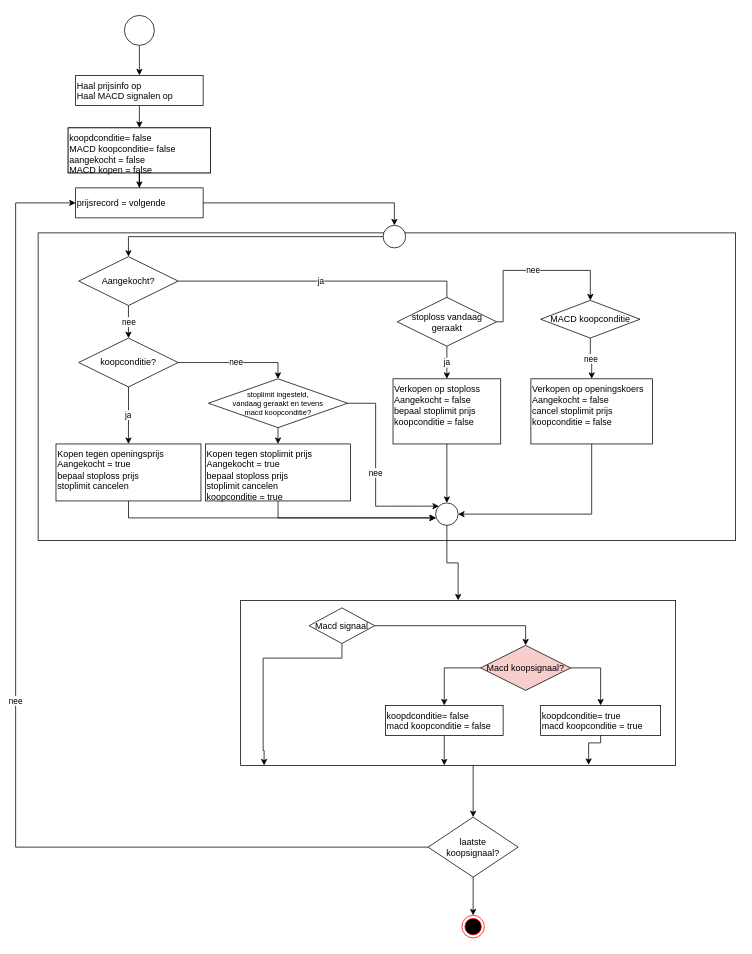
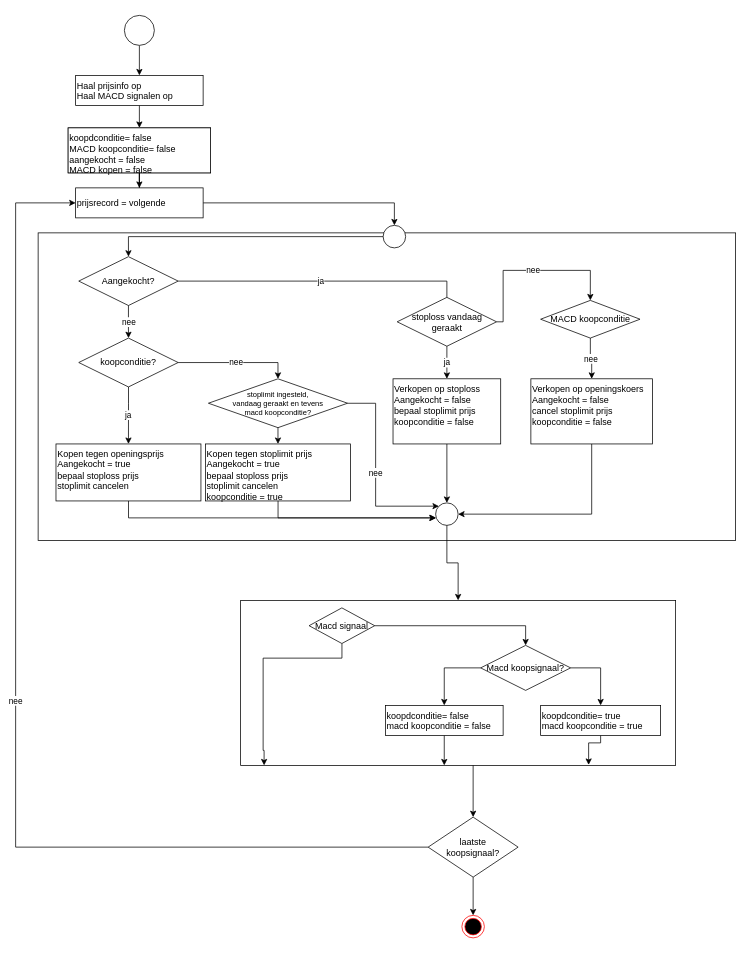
(525, 668) -> (525, 668)
